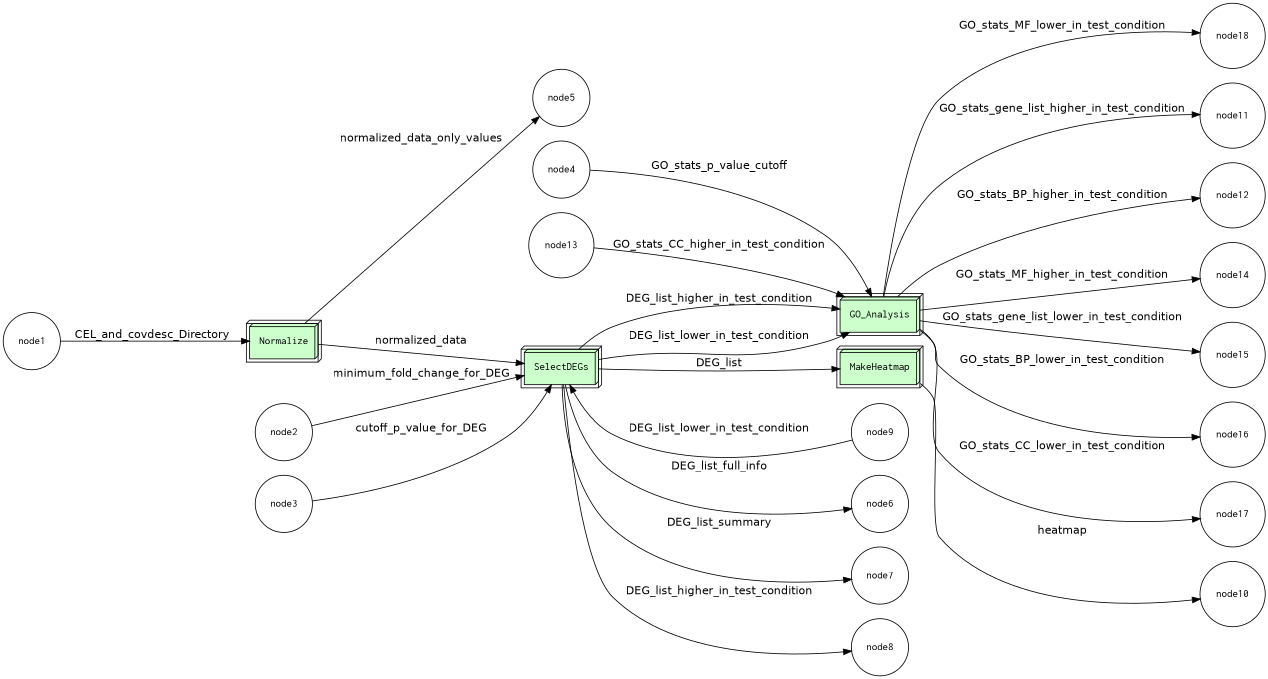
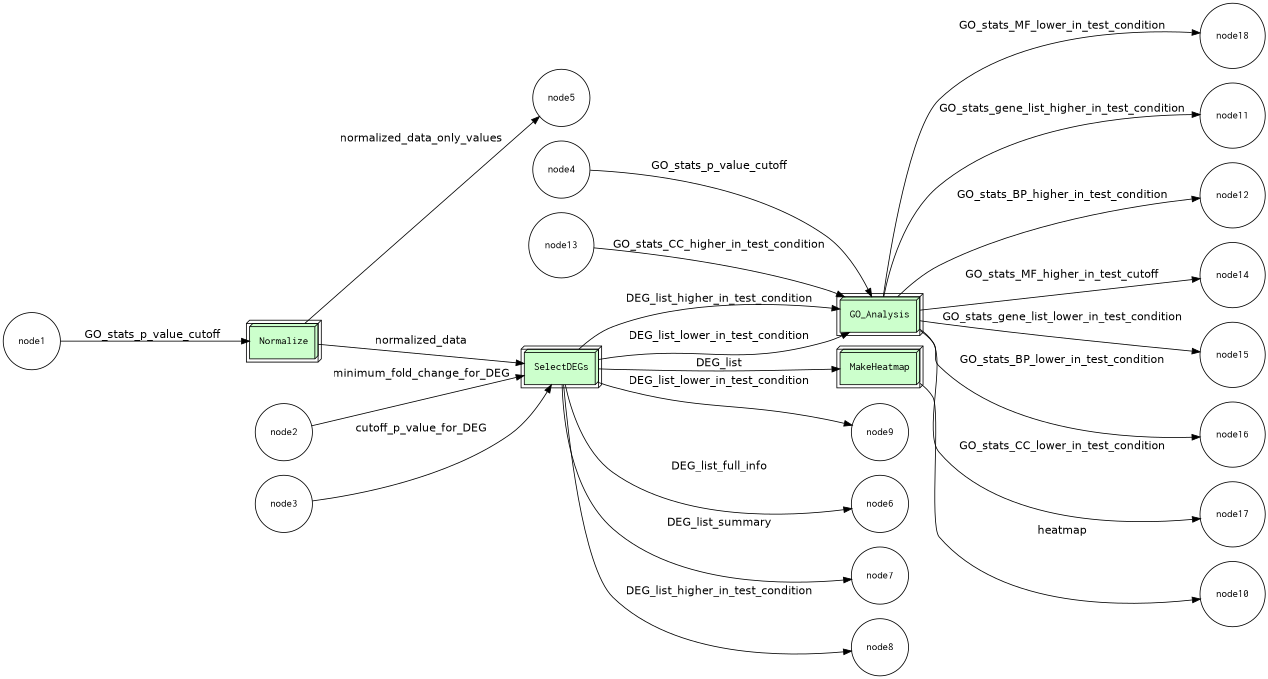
(1062, 275) -> (1062, 275)
(153, 335) -> (153, 335)
(702, 456) -> (721, 406)
